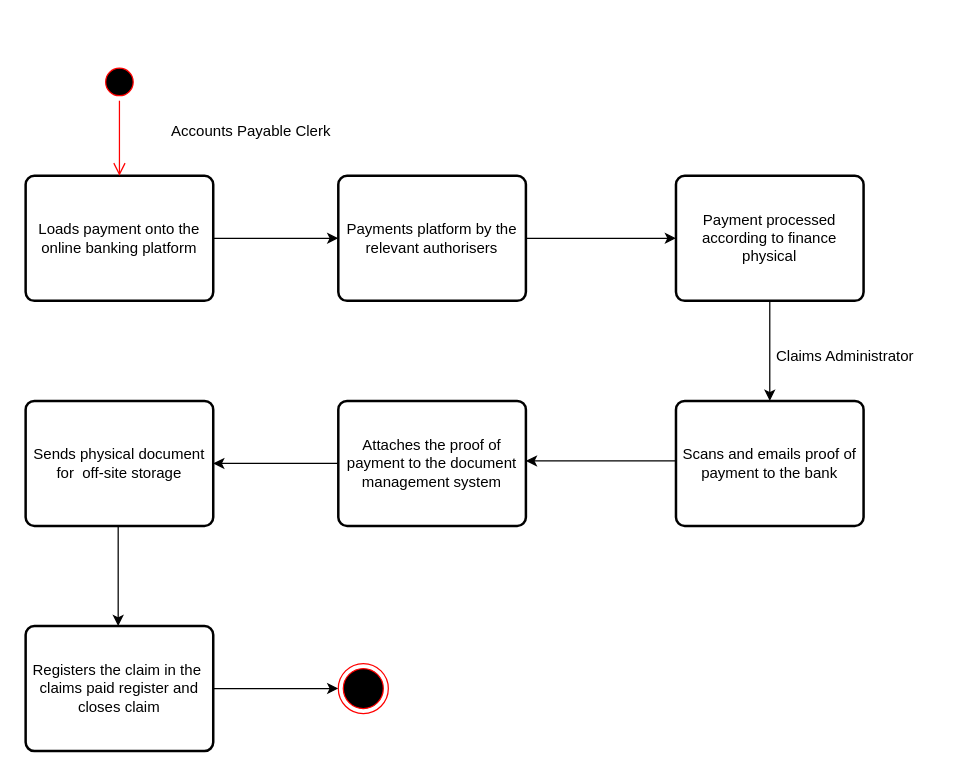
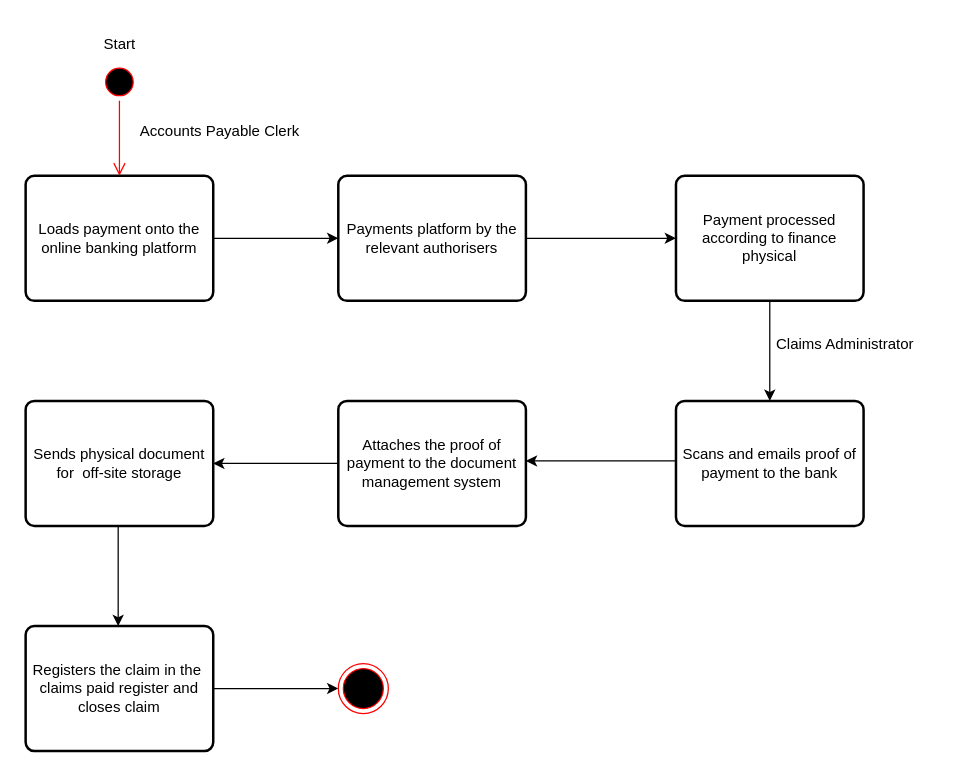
none -> (119, 44)
(251, 132) -> (219, 132)
(844, 357) -> (844, 344)
